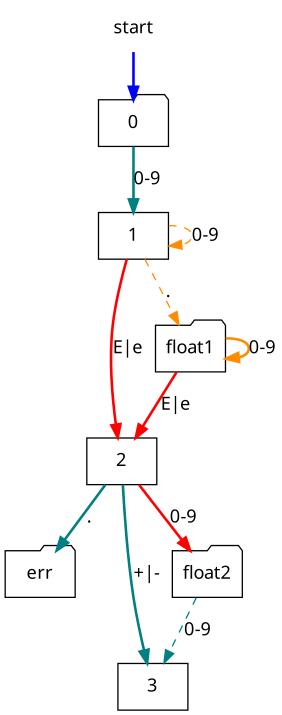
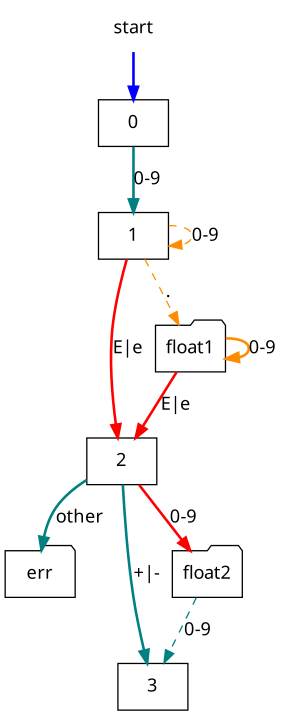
(133, 123) -> (133, 123)
(89, 518) -> (80, 518)
